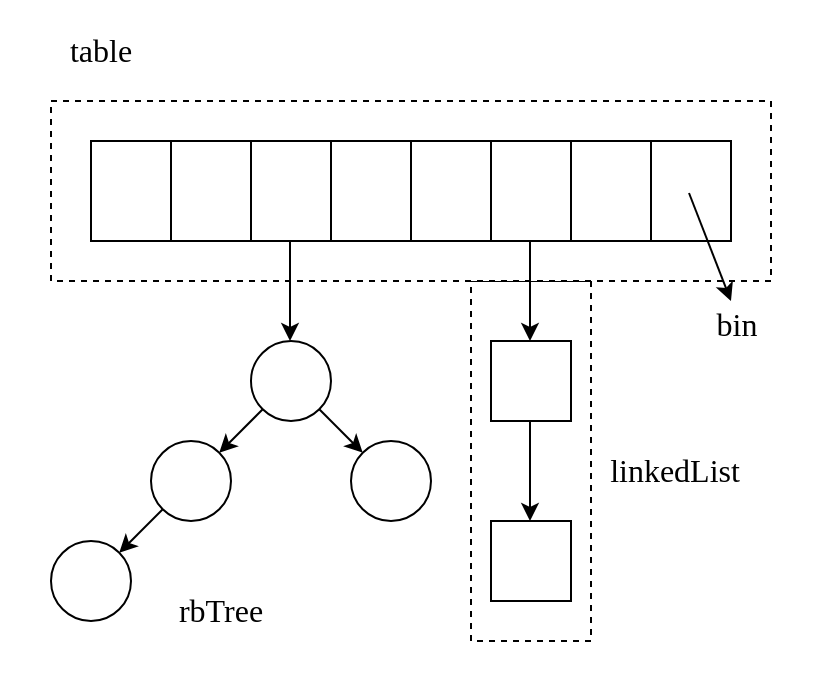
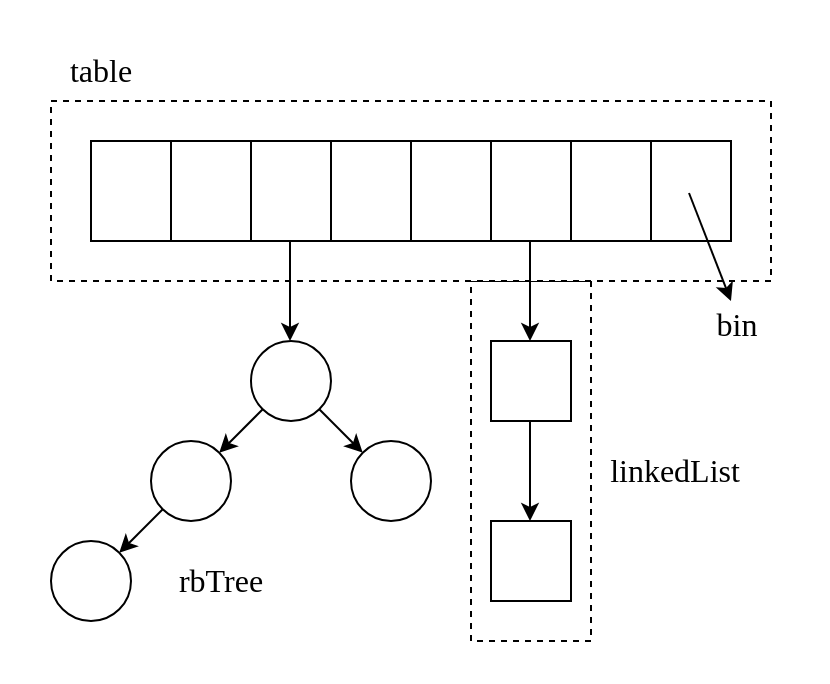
(101, 51) -> (101, 71)
(221, 611) -> (221, 581)
